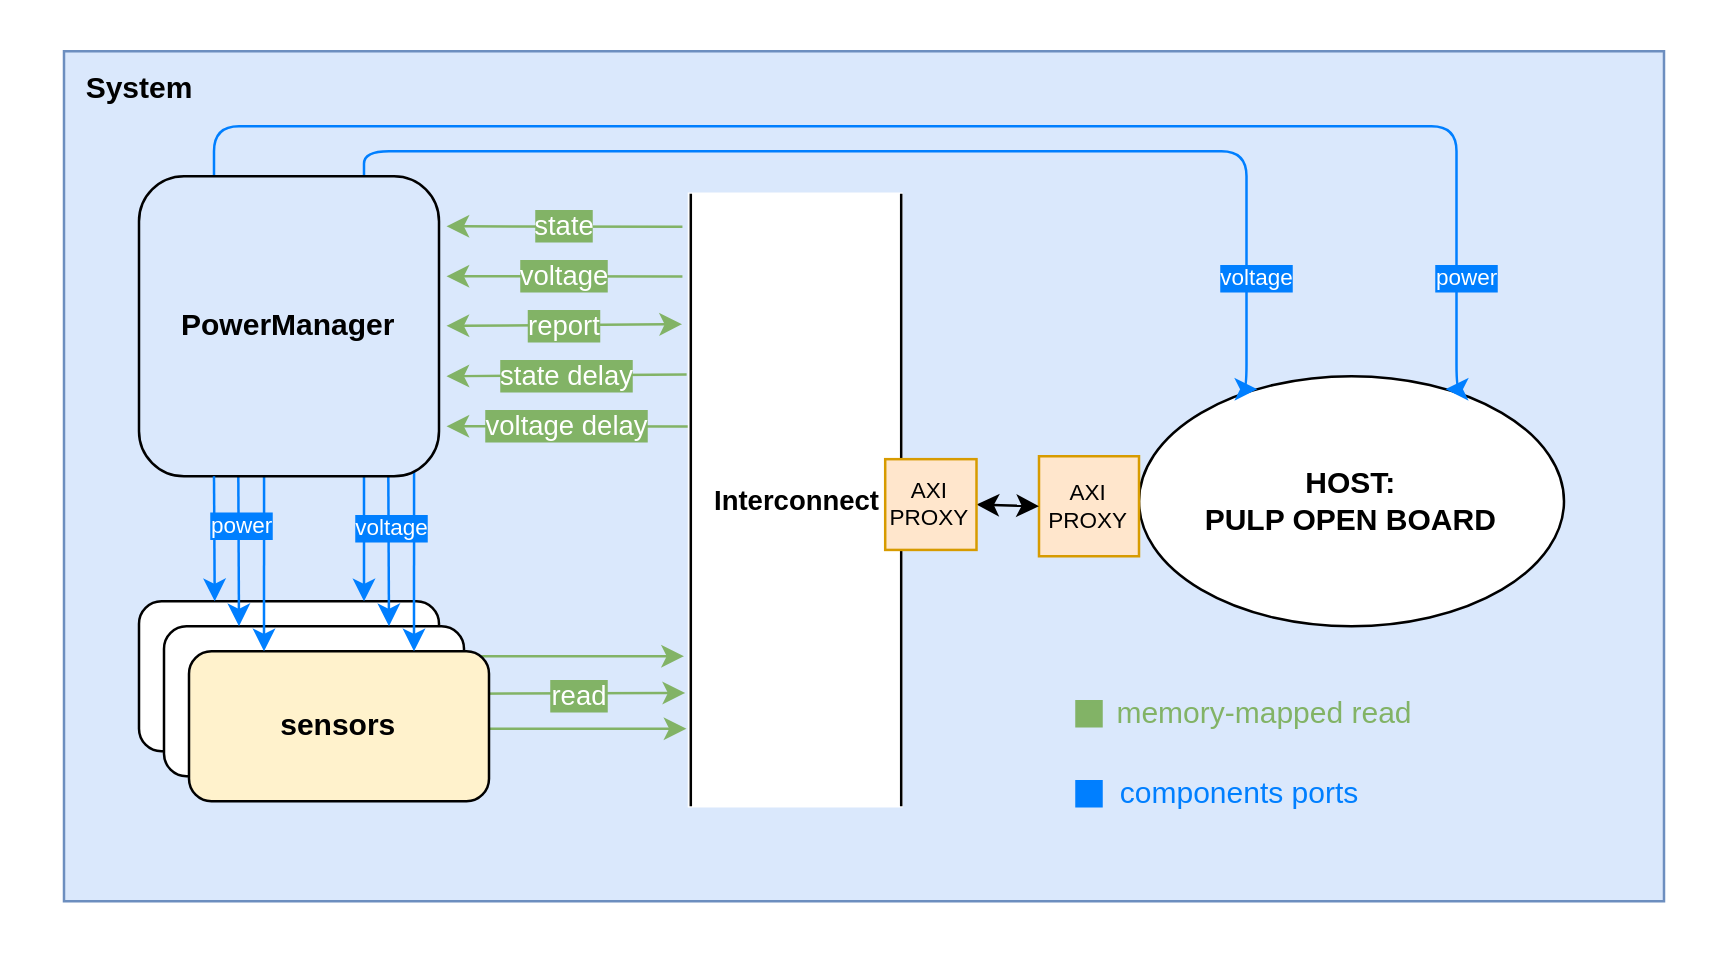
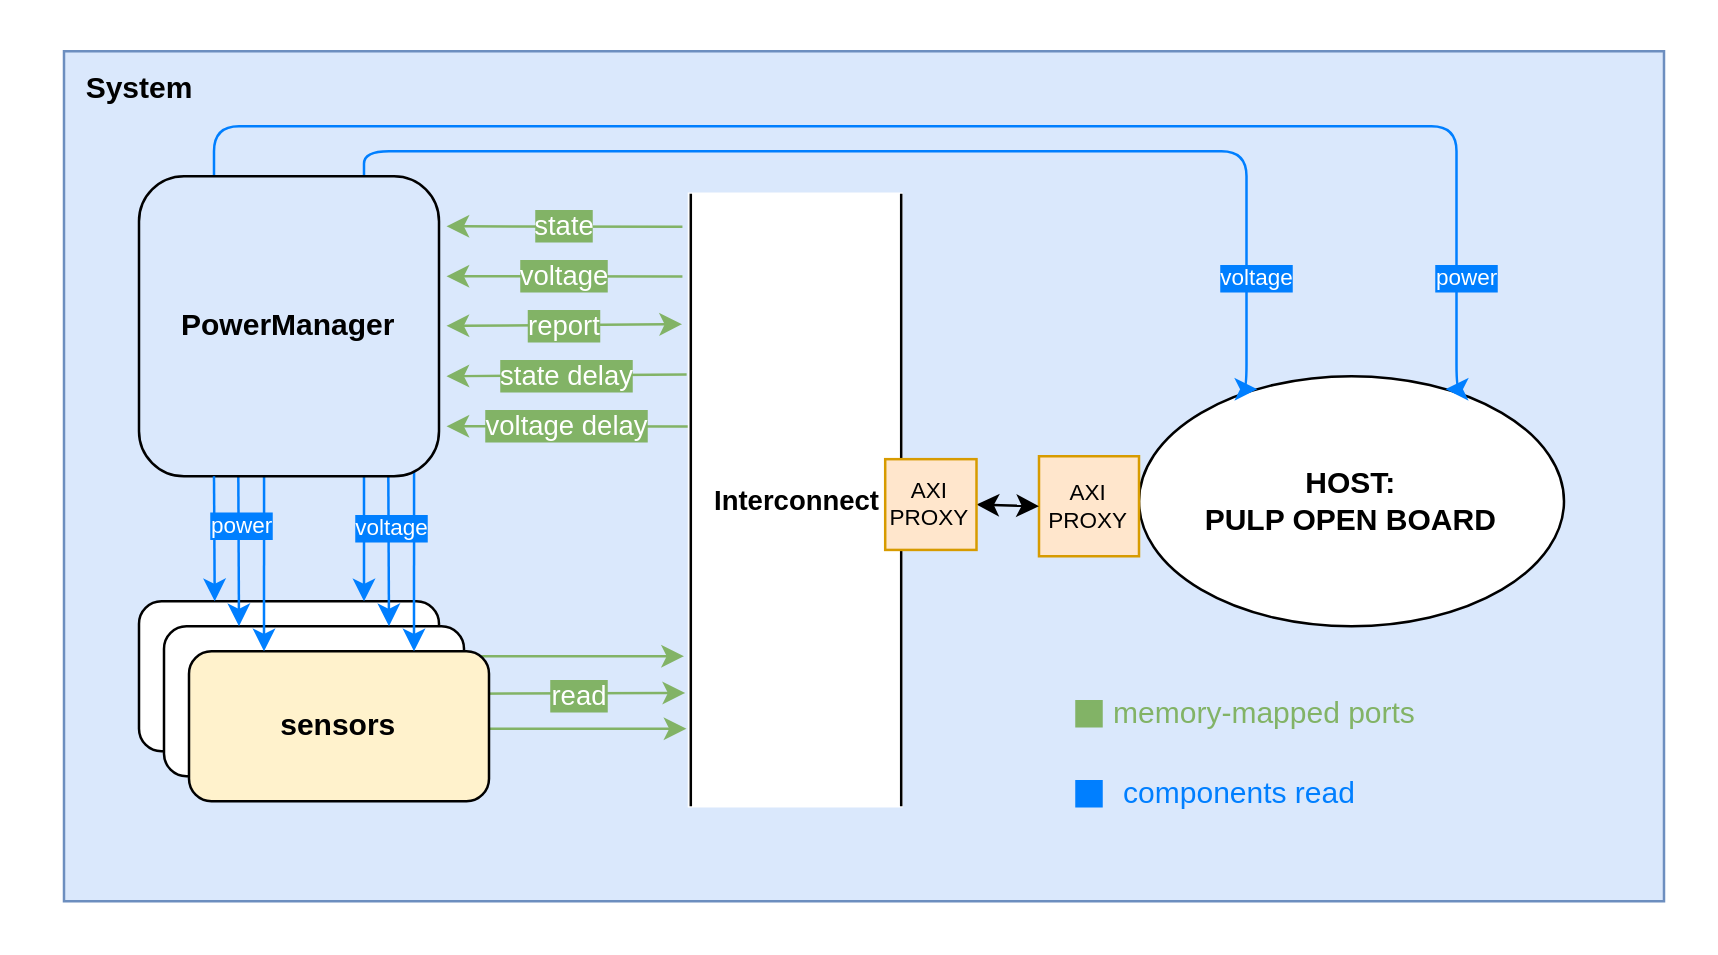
(1265, 714) -> (1265, 714)
(1240, 794) -> (1240, 794)
